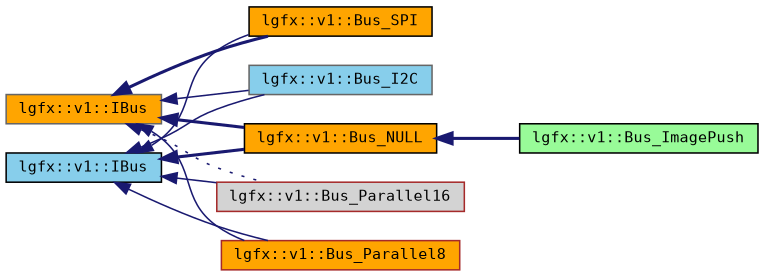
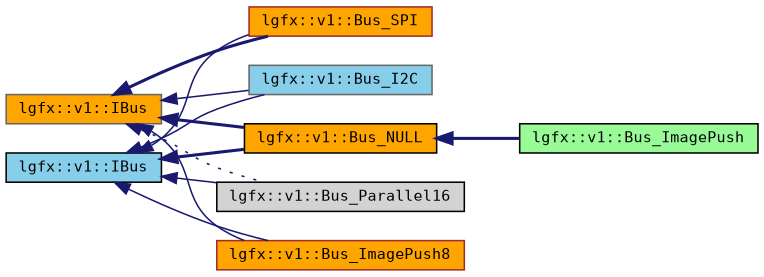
(341, 22) -> (341, 22)
(341, 197) -> (341, 197)
(341, 255) -> (341, 255)
